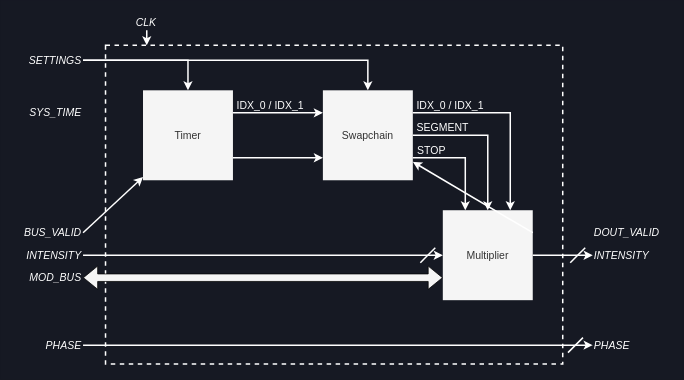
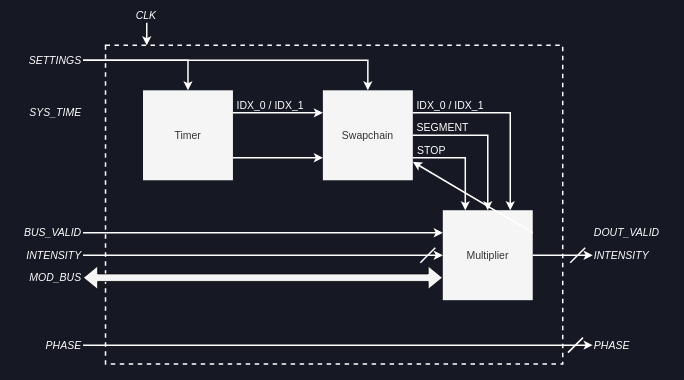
(147, 23) -> (147, 15)
(110, 207) -> (259, 233)
